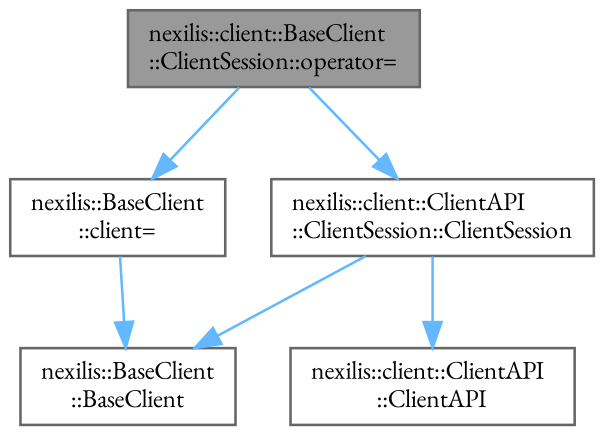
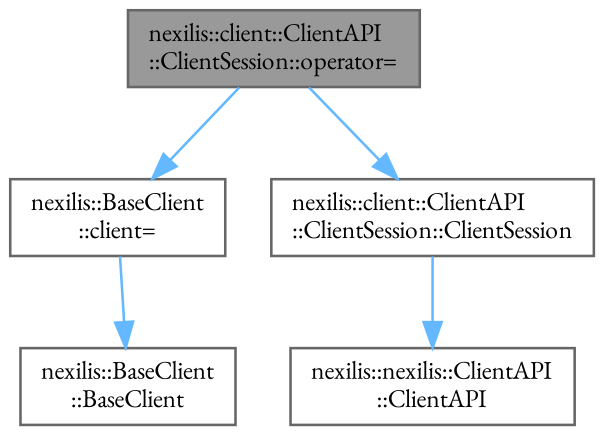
(274, 49) -> (274, 49)
(292, 296) -> none
(433, 387) -> (433, 387)
